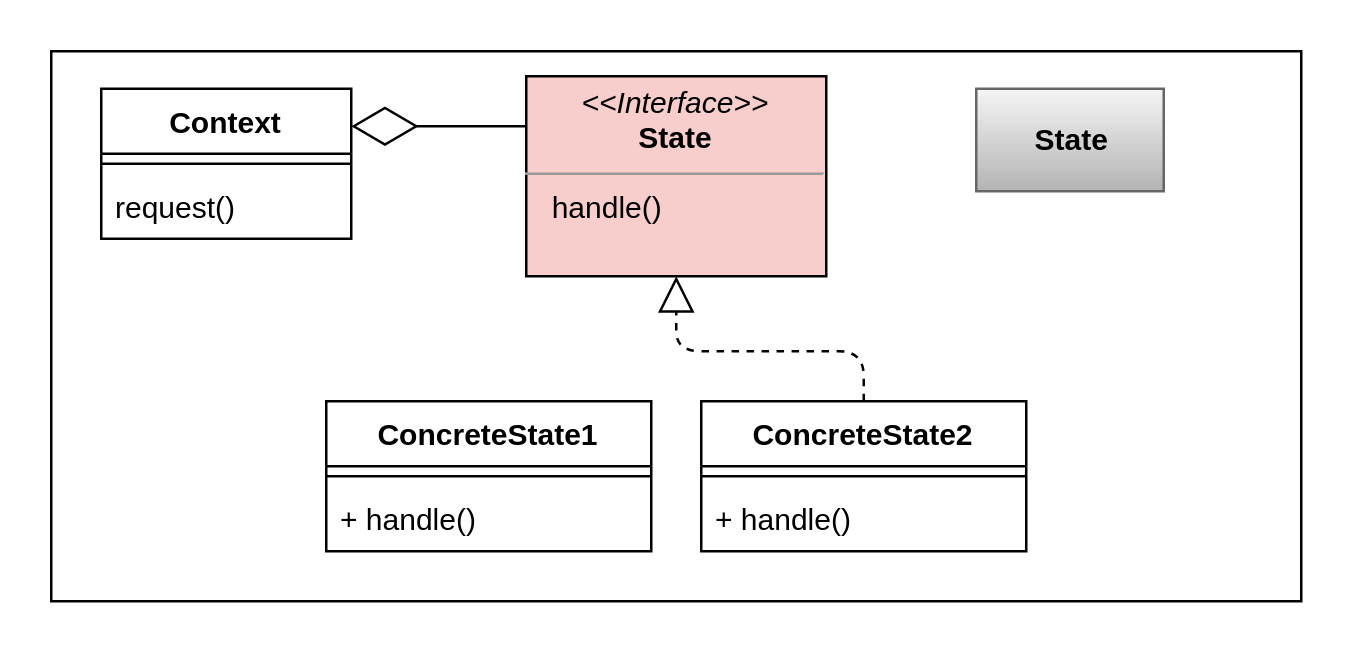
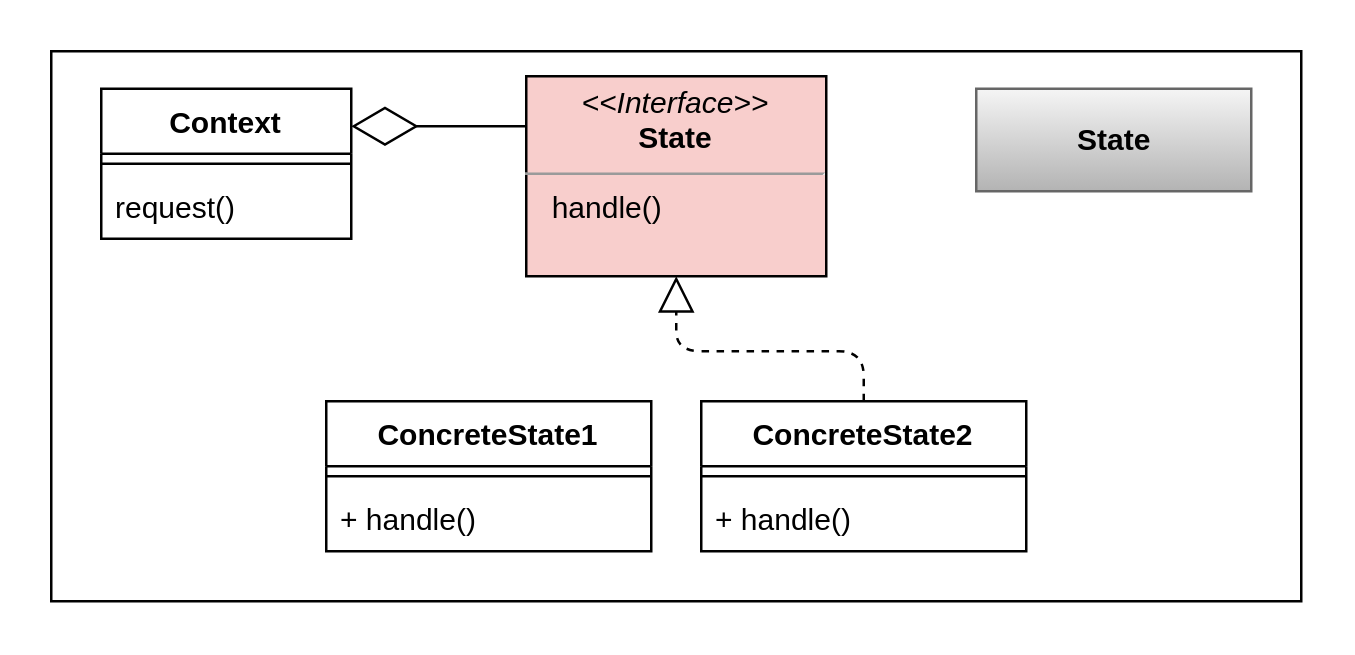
(1070, 140) -> (1114, 140)
